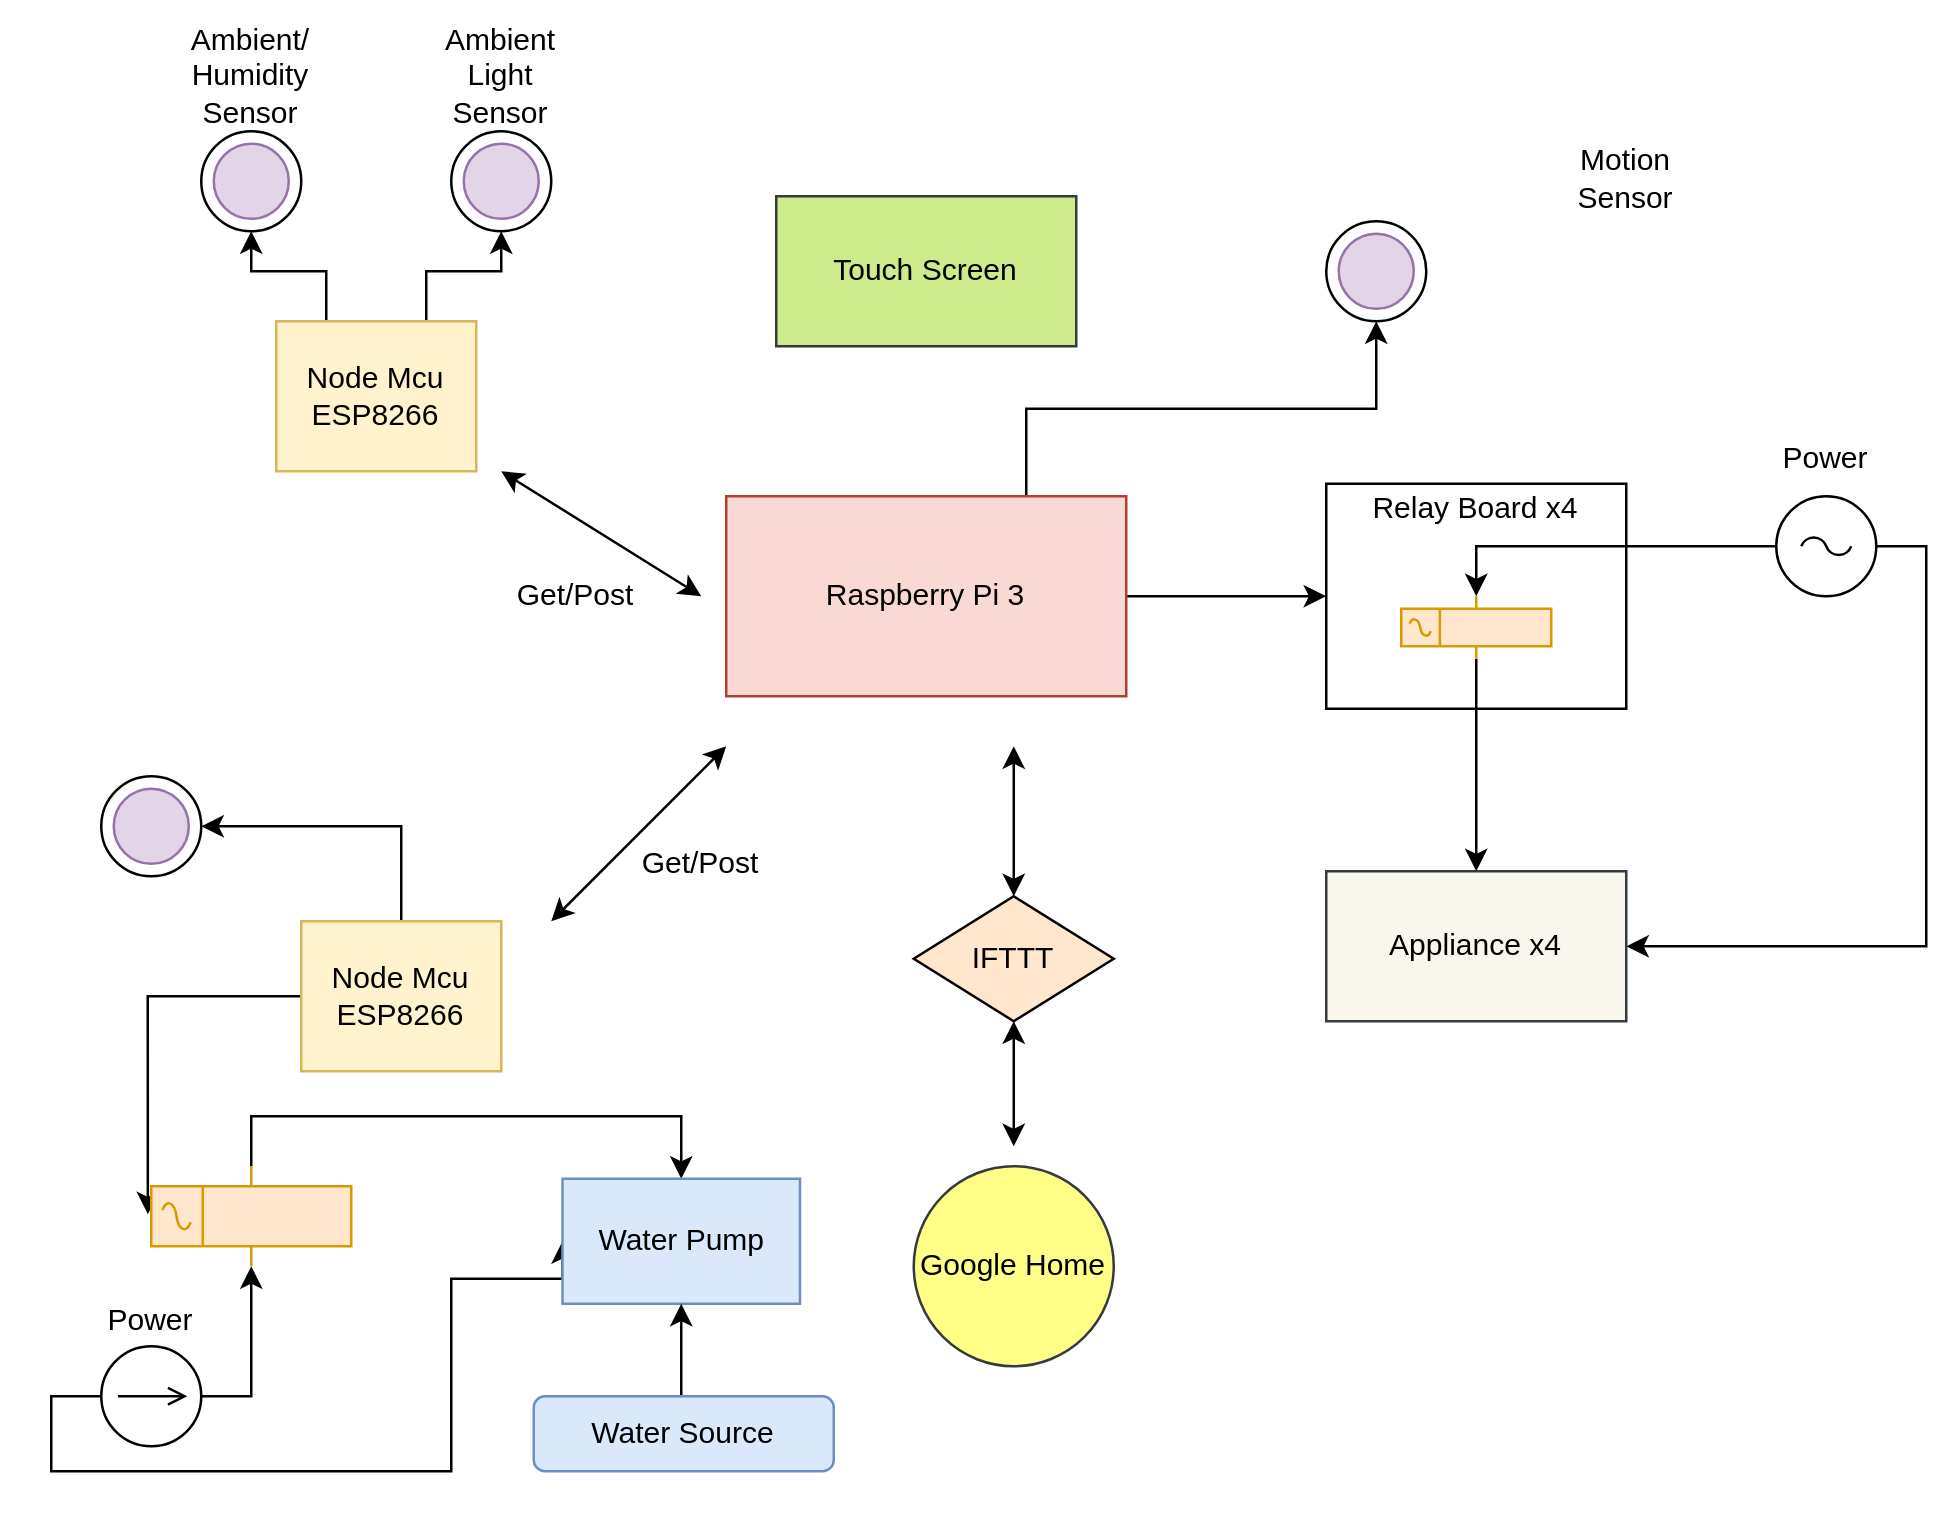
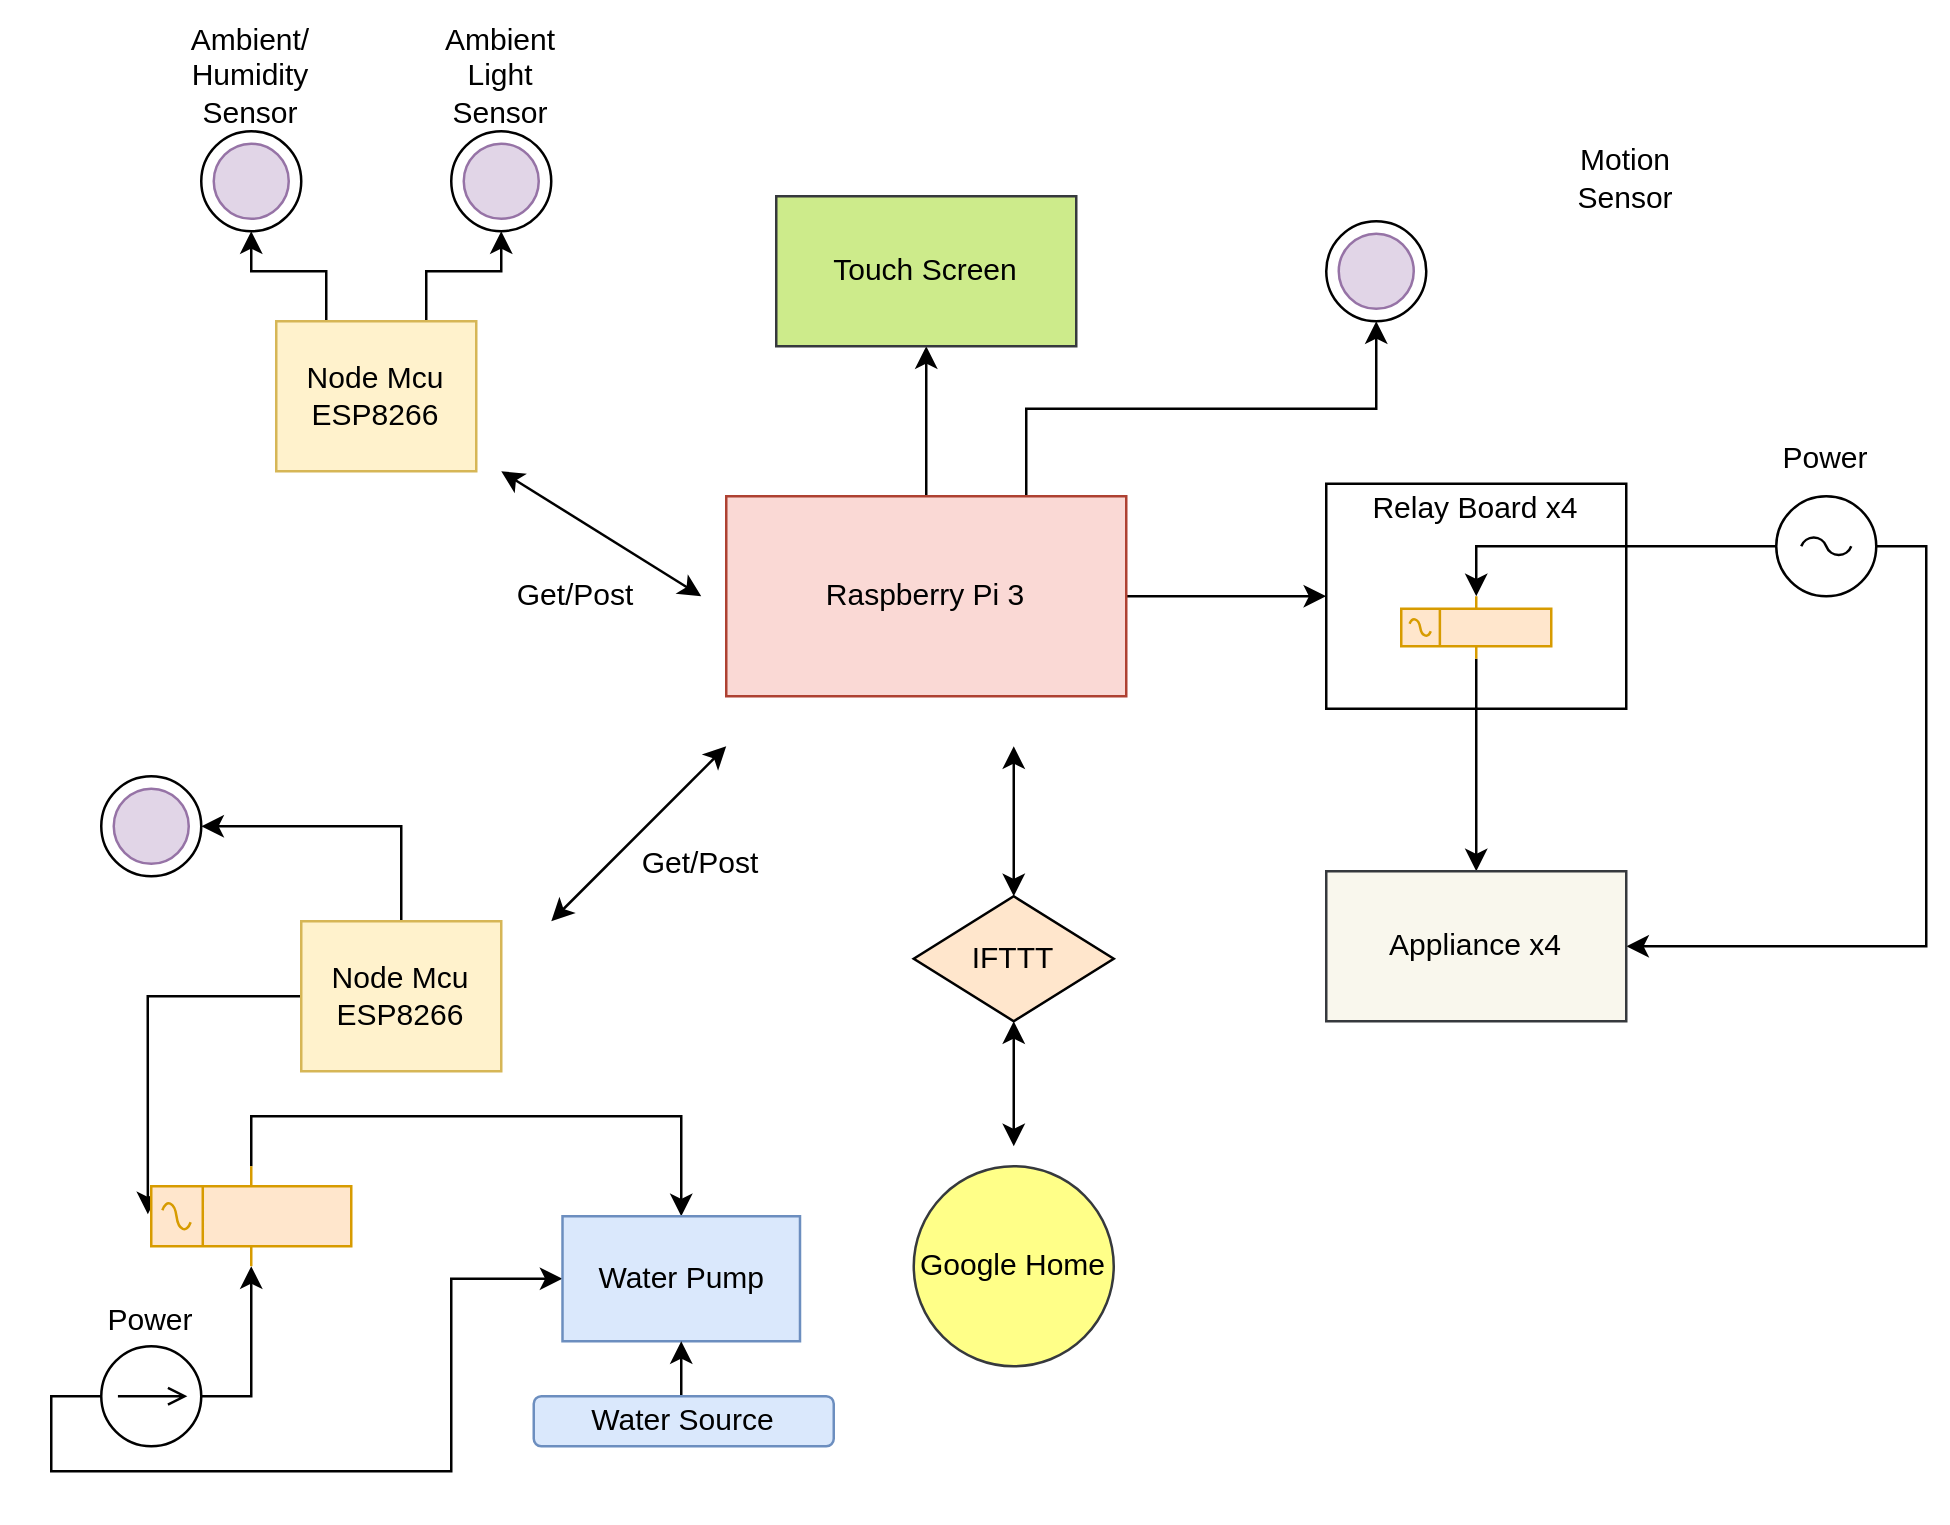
none -> (926, 429)
(681, 1241) -> (681, 1279)
(684, 1434) -> (684, 1421)
